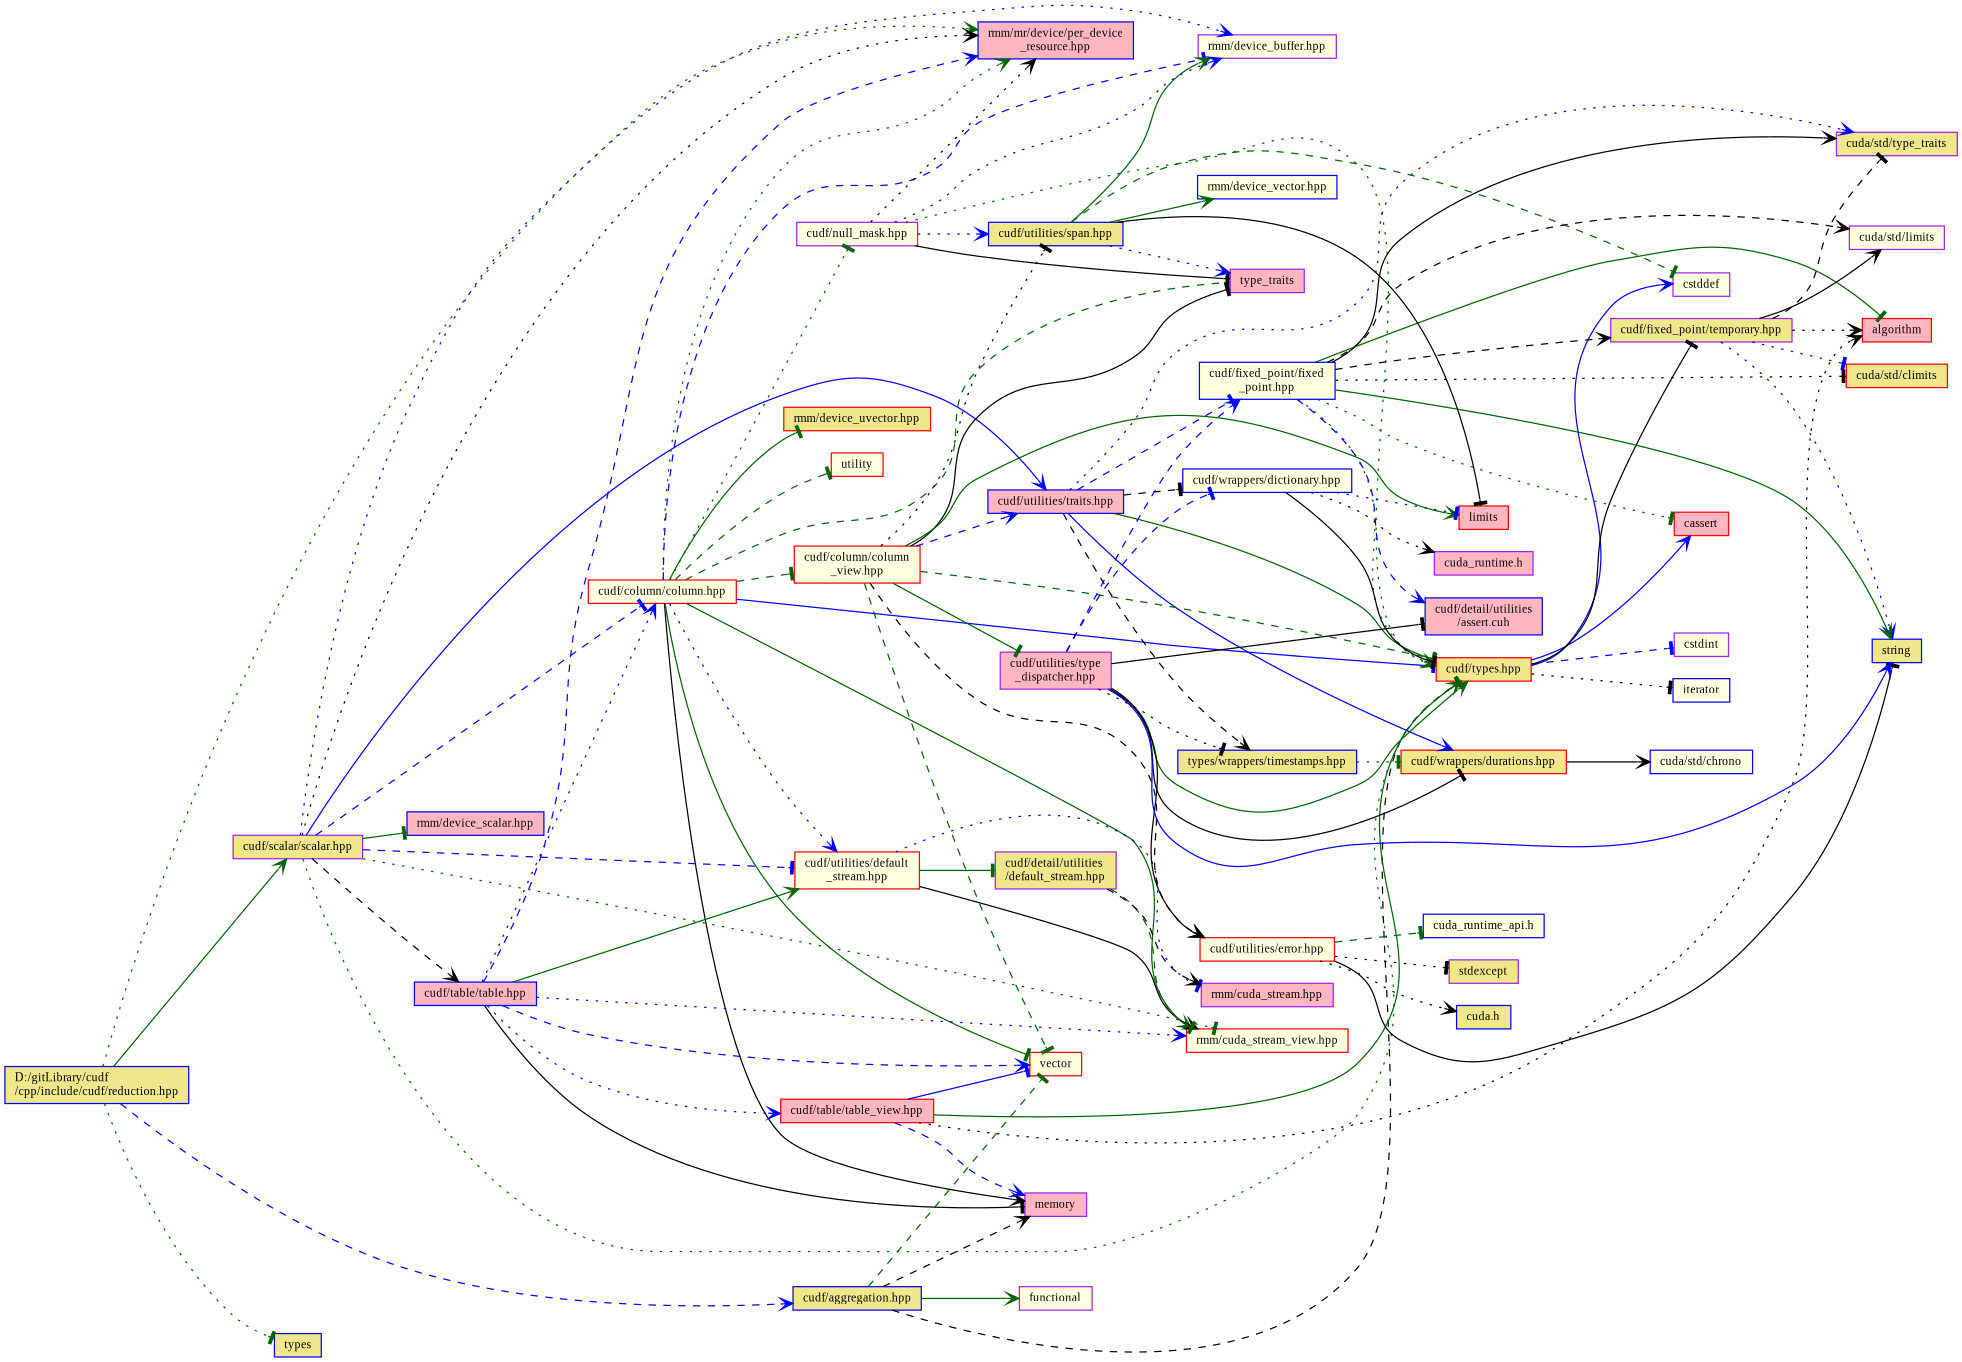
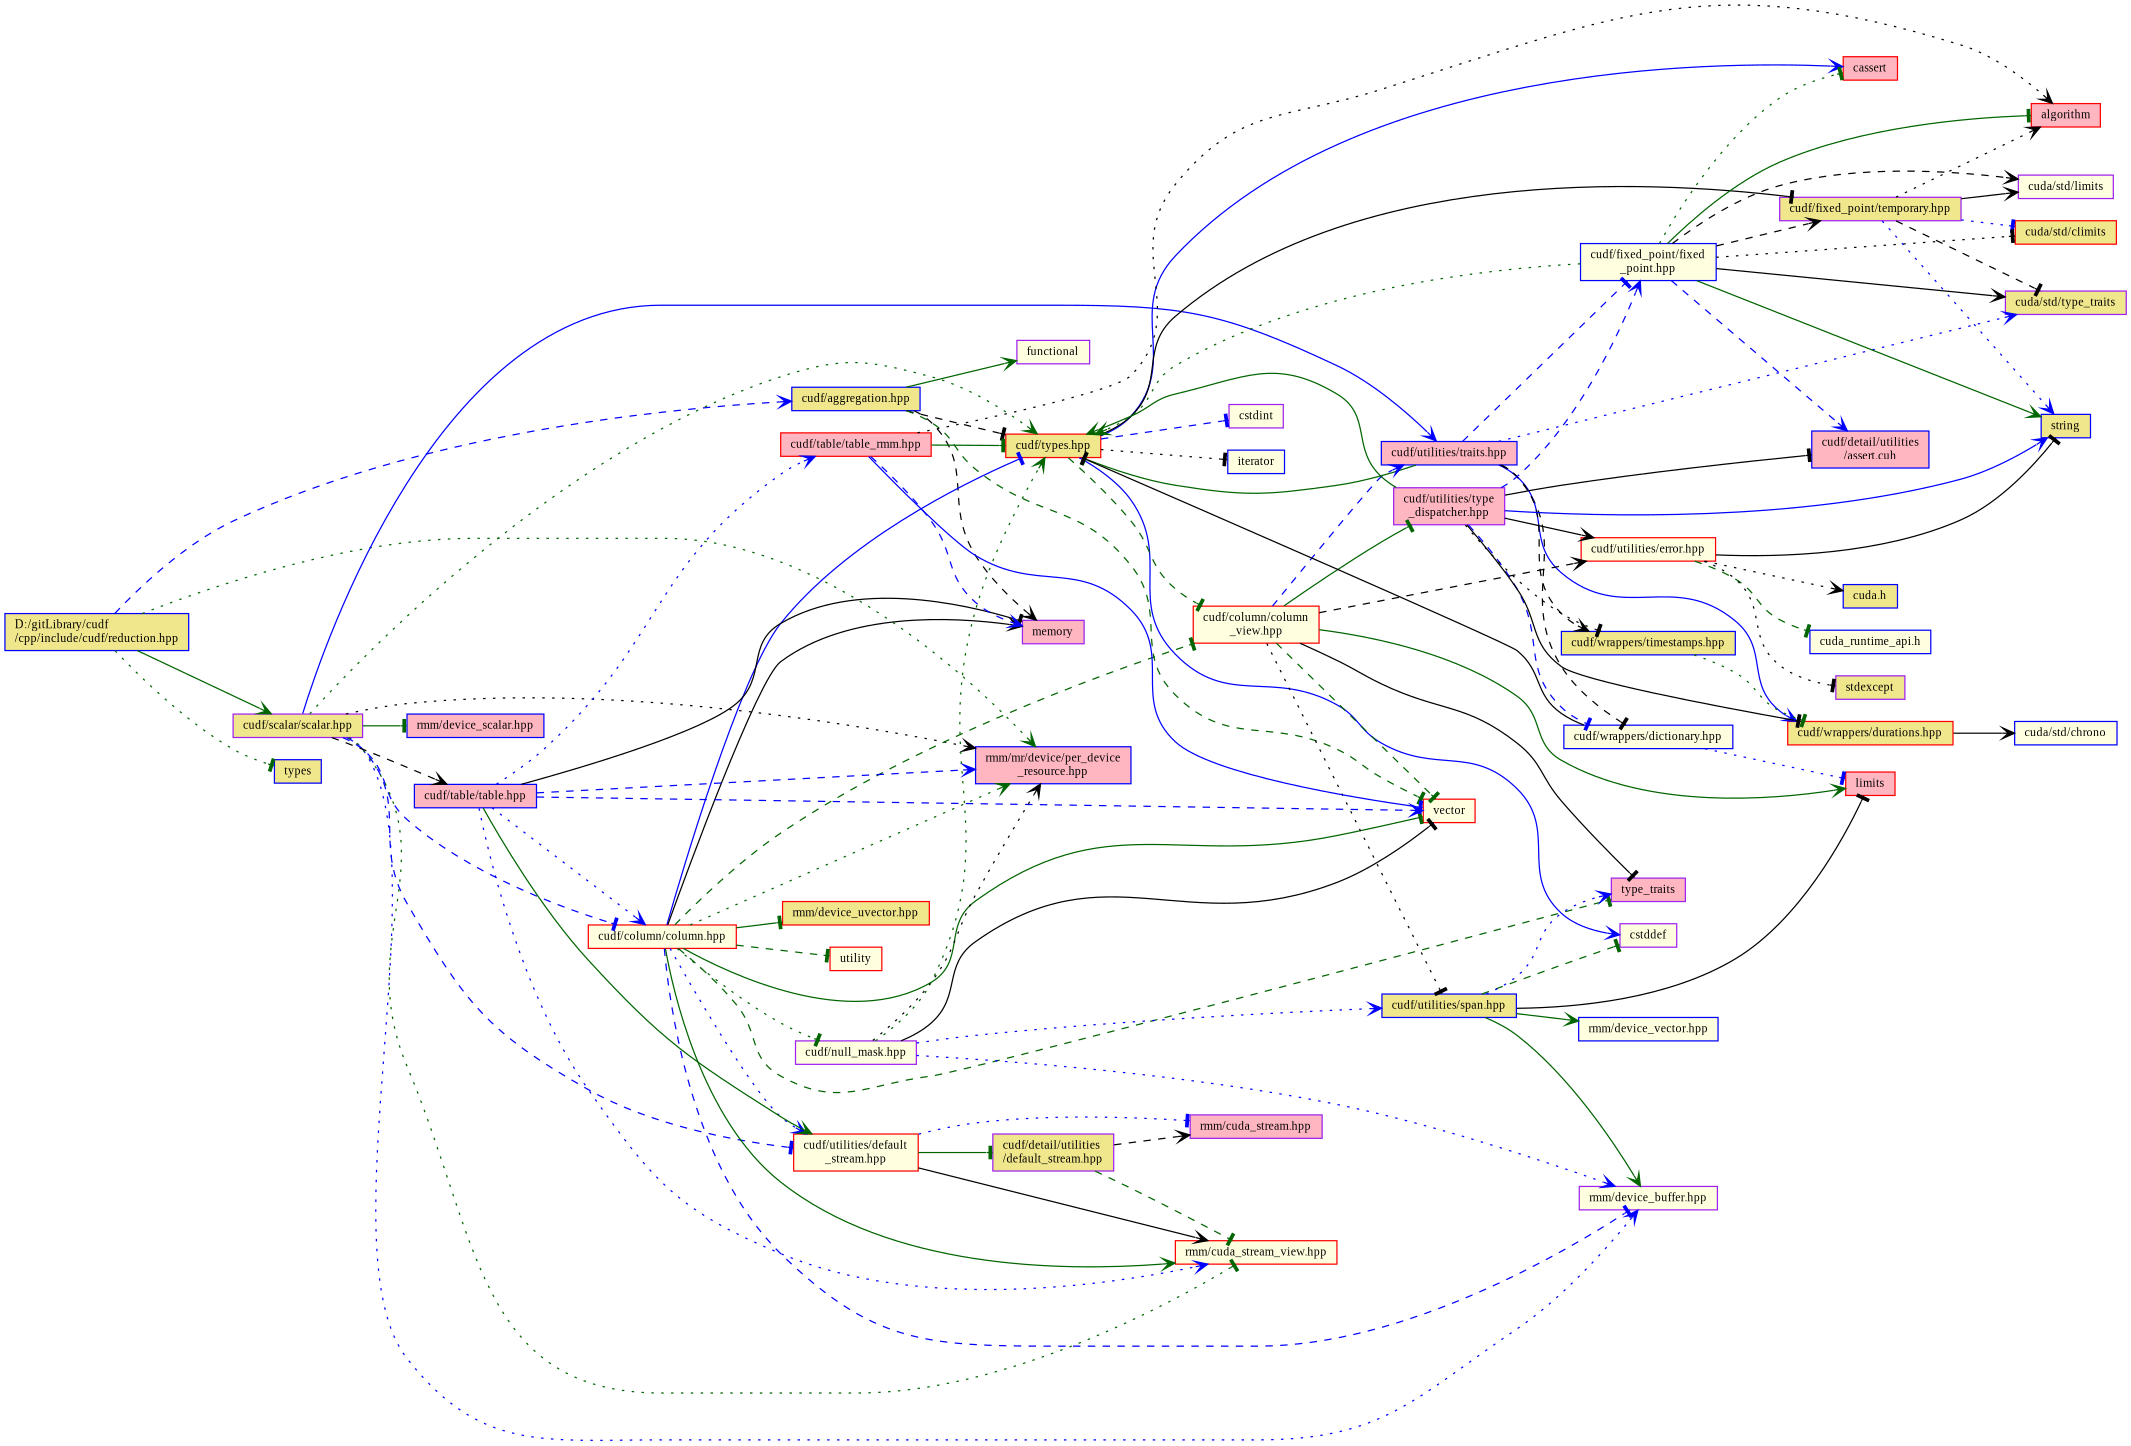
(1069, 267) -> (1142, 898)
(1484, 563) -> none
(1151, 603) -> (1136, 528)
(1267, 762) -> (1648, 643)
(857, 1111) -> (856, 445)
